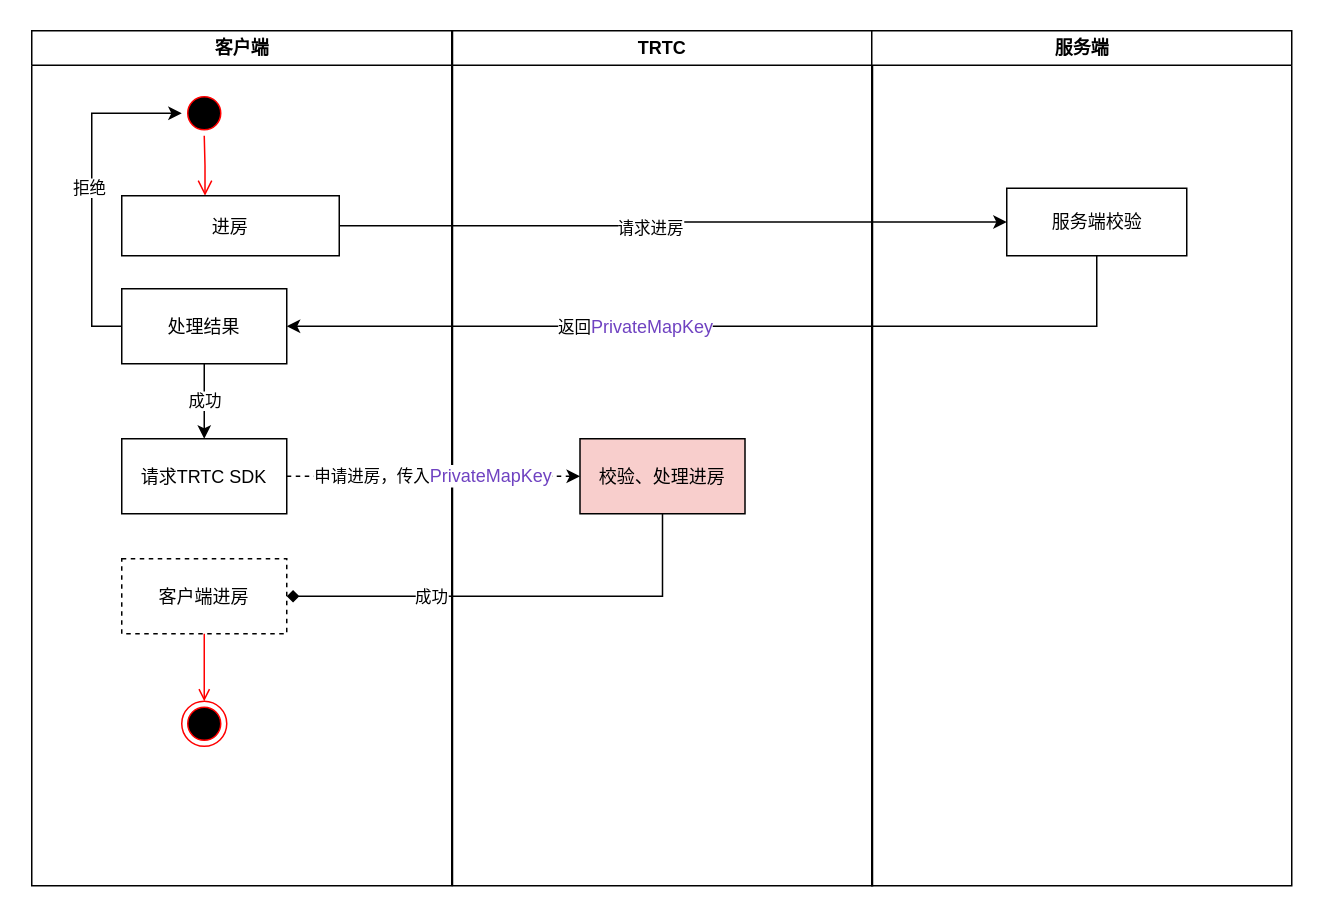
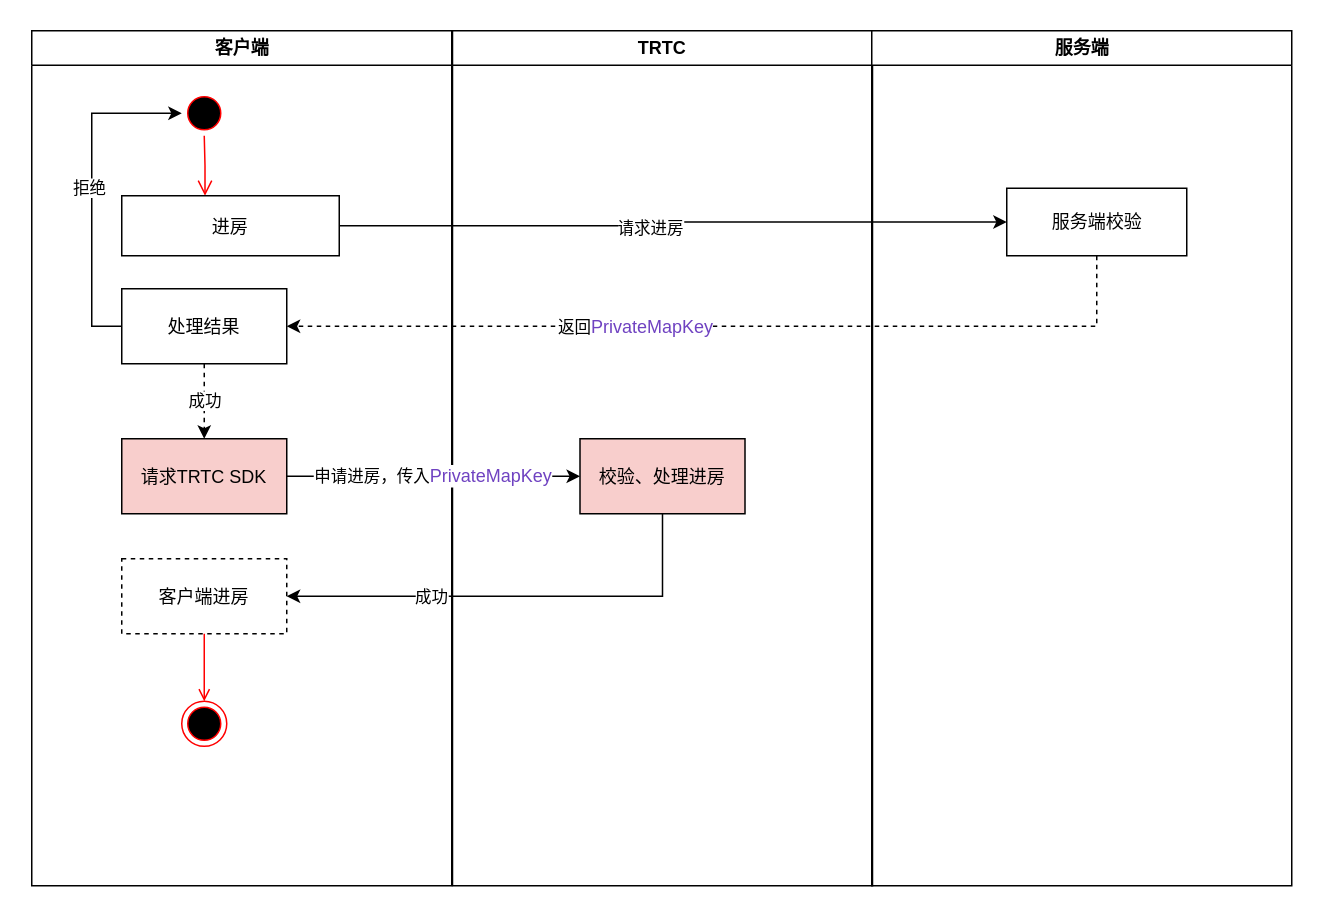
(940, 326) -> (940, 326)
(204, 379) -> (204, 379)
(204, 476) -> (204, 476)
(302, 476) -> (302, 476)
(299, 596) -> (298, 596)
